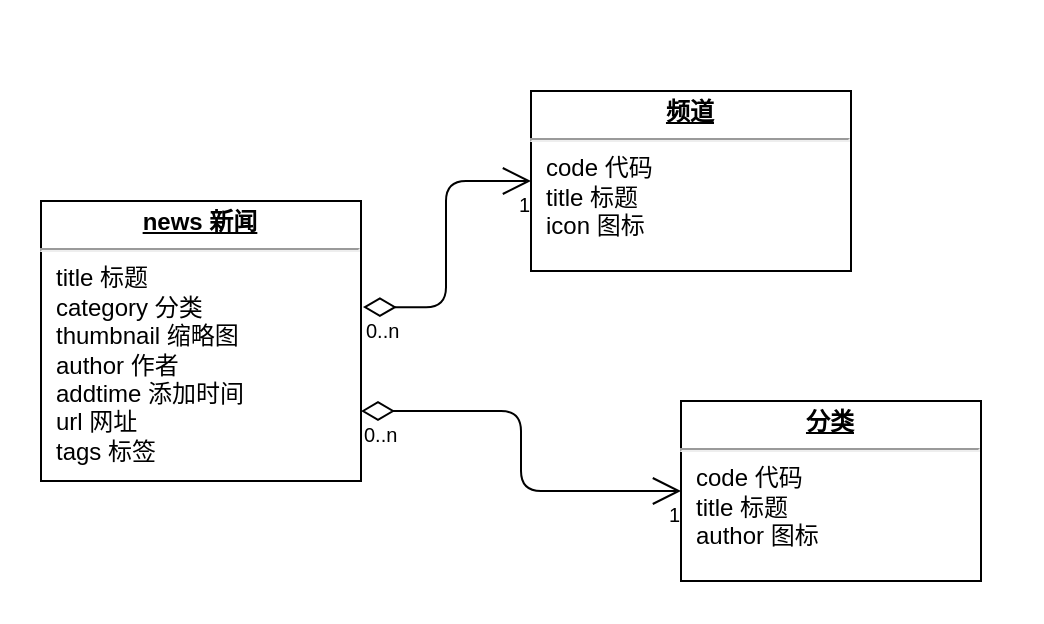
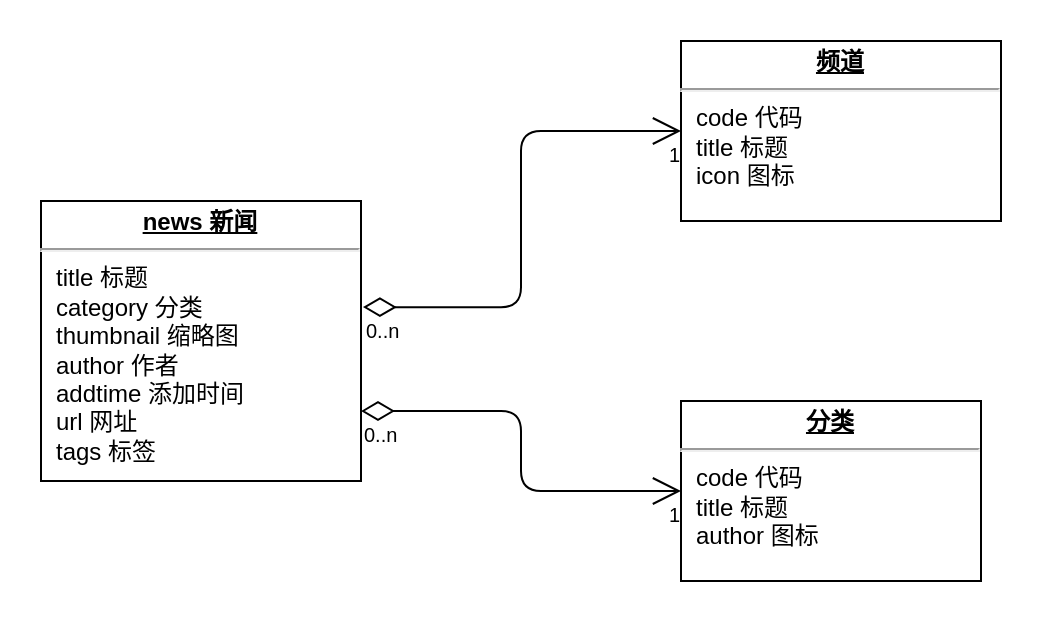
(691, 181) -> (841, 131)
